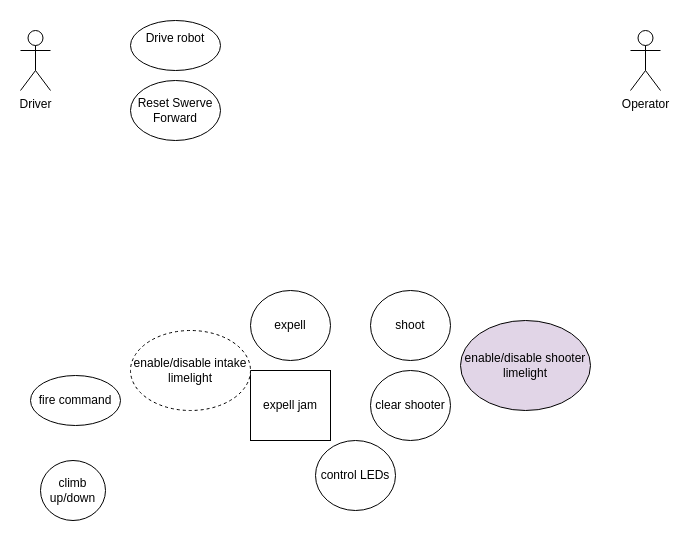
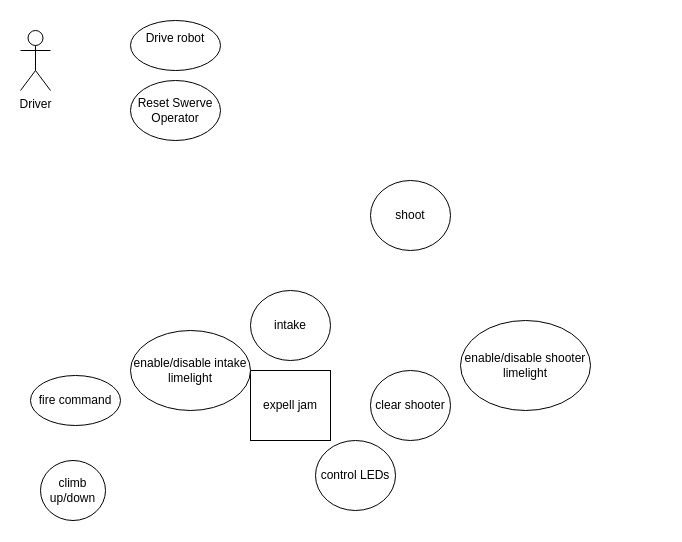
(646, 61) -> none
(176, 111) -> (176, 111)
(291, 326) -> (291, 326)
(411, 326) -> (411, 216)
(526, 366) -> (526, 366)
(191, 371) -> (191, 371)
